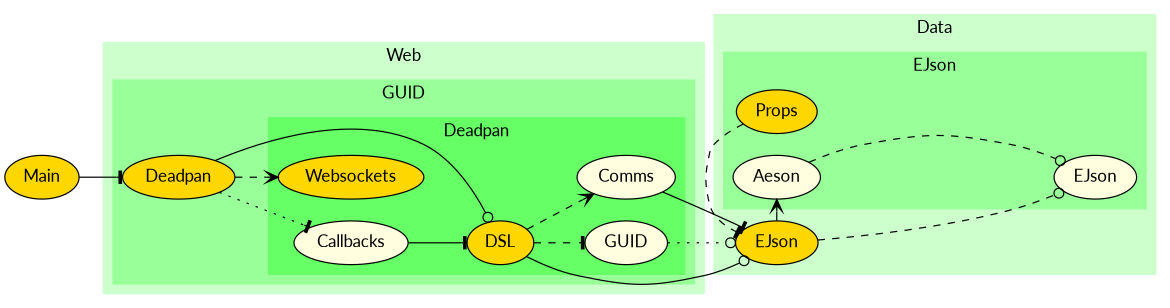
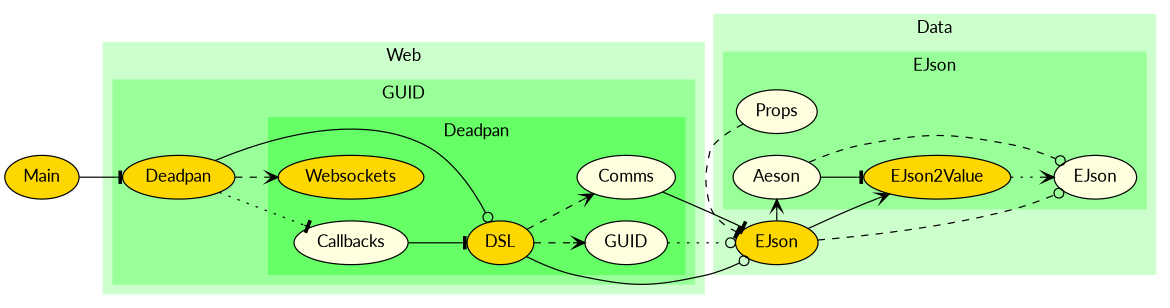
(777, 112) -> (777, 112)
none -> (937, 177)
(553, 243) -> (553, 243)
